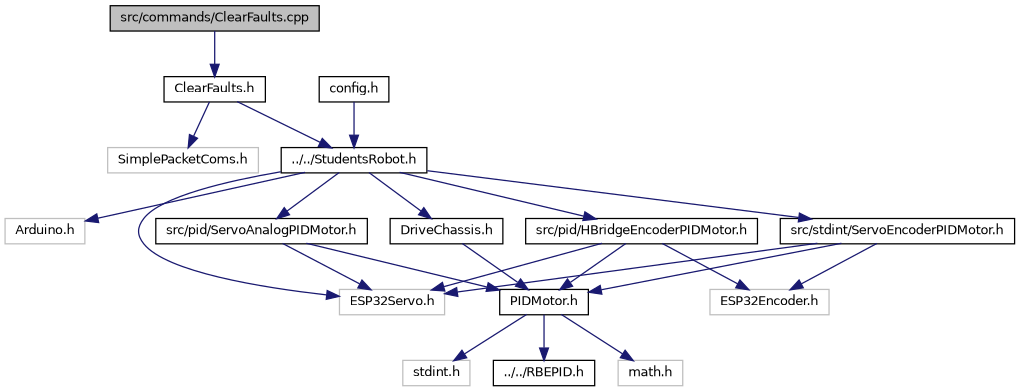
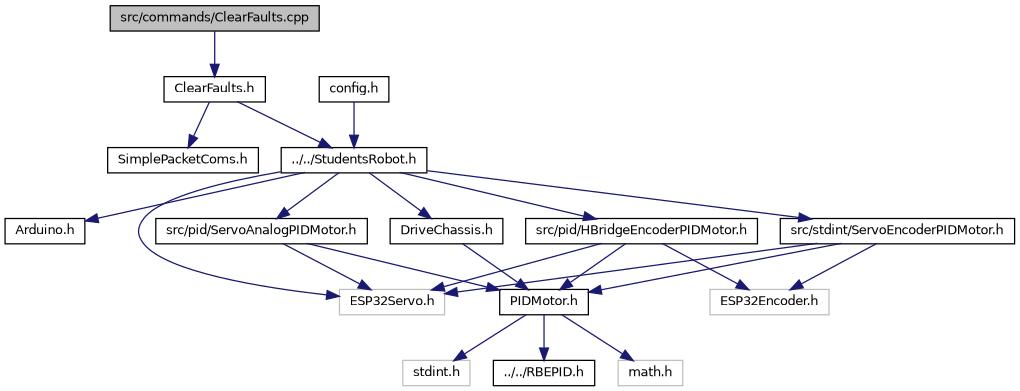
(183, 160) -> (183, 160)
(45, 231) -> (45, 231)
